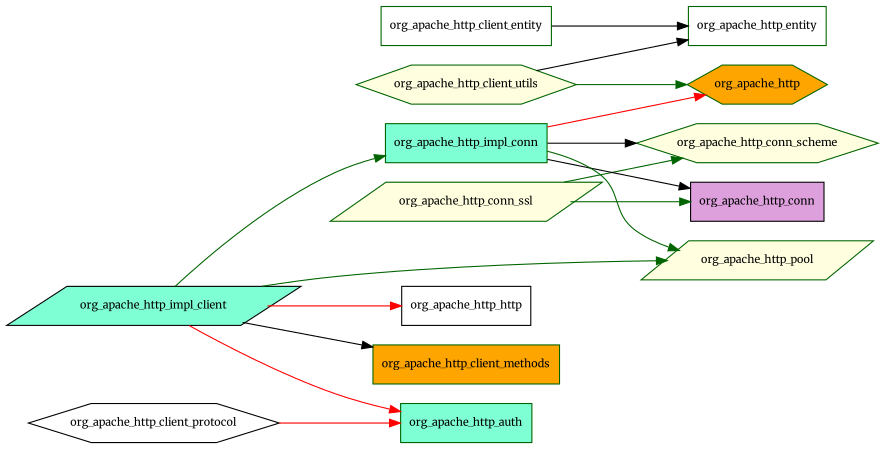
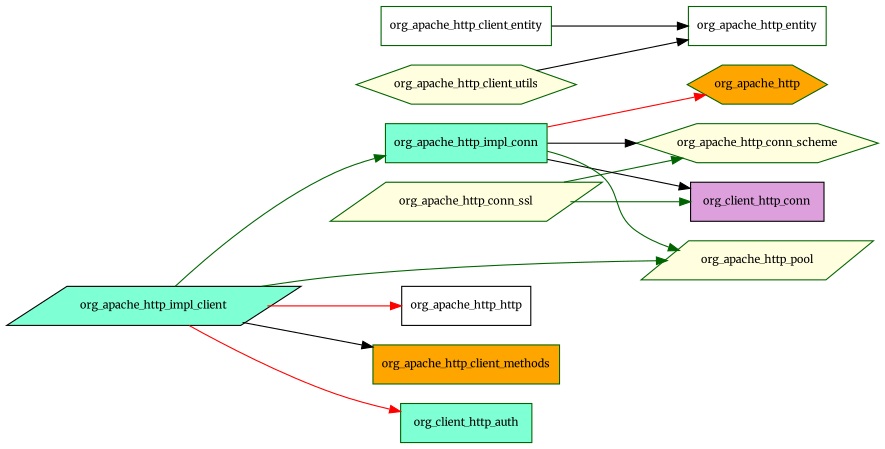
(626, 85) -> none
(757, 202) -> (757, 202)
(154, 423) -> none
(466, 423) -> (466, 423)
